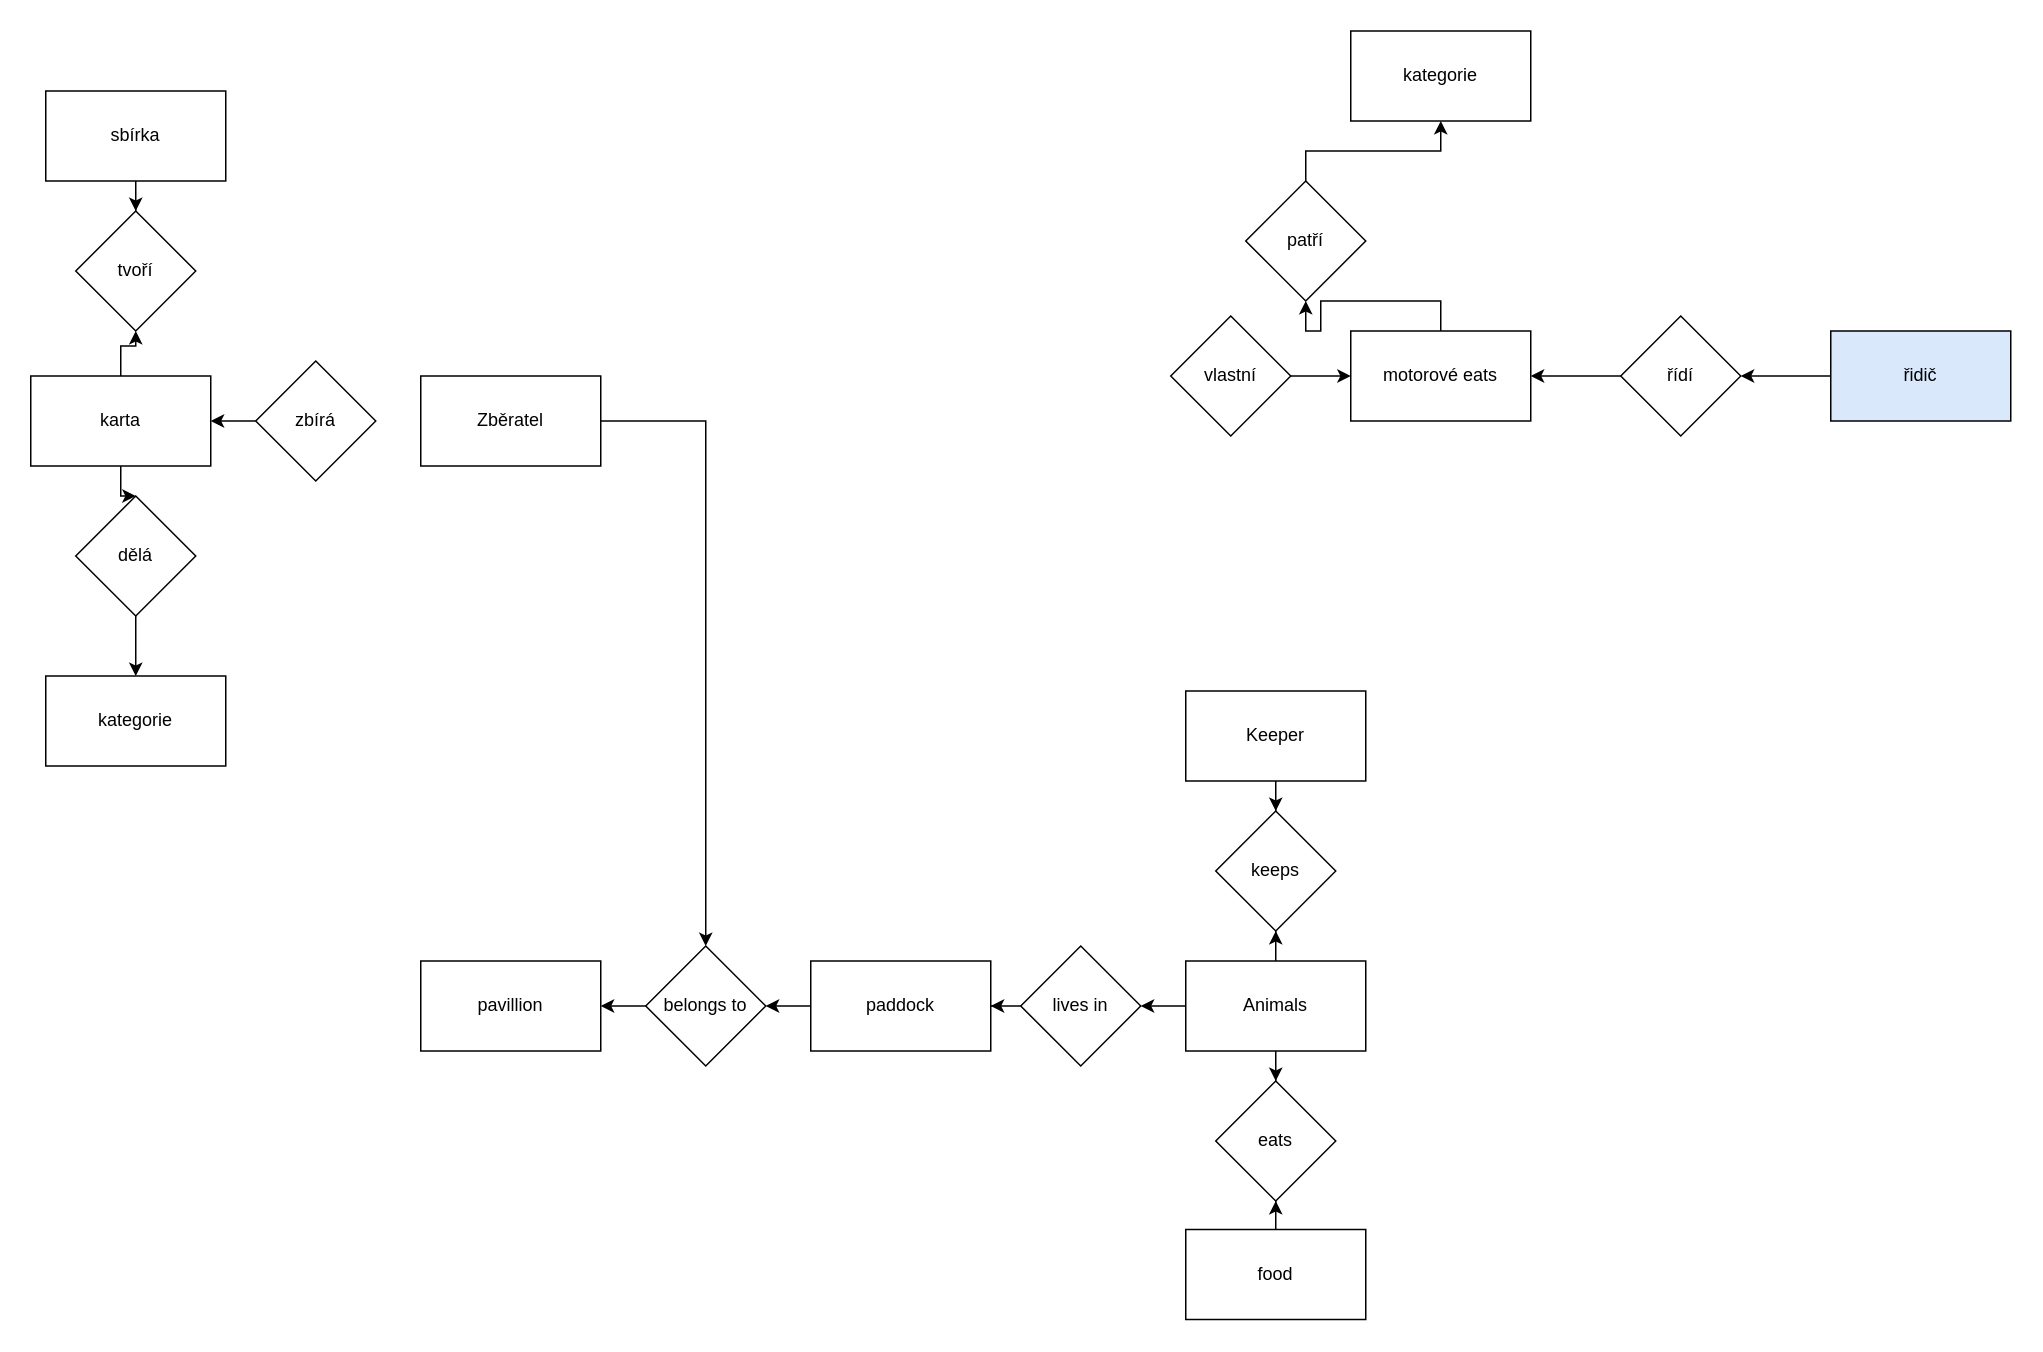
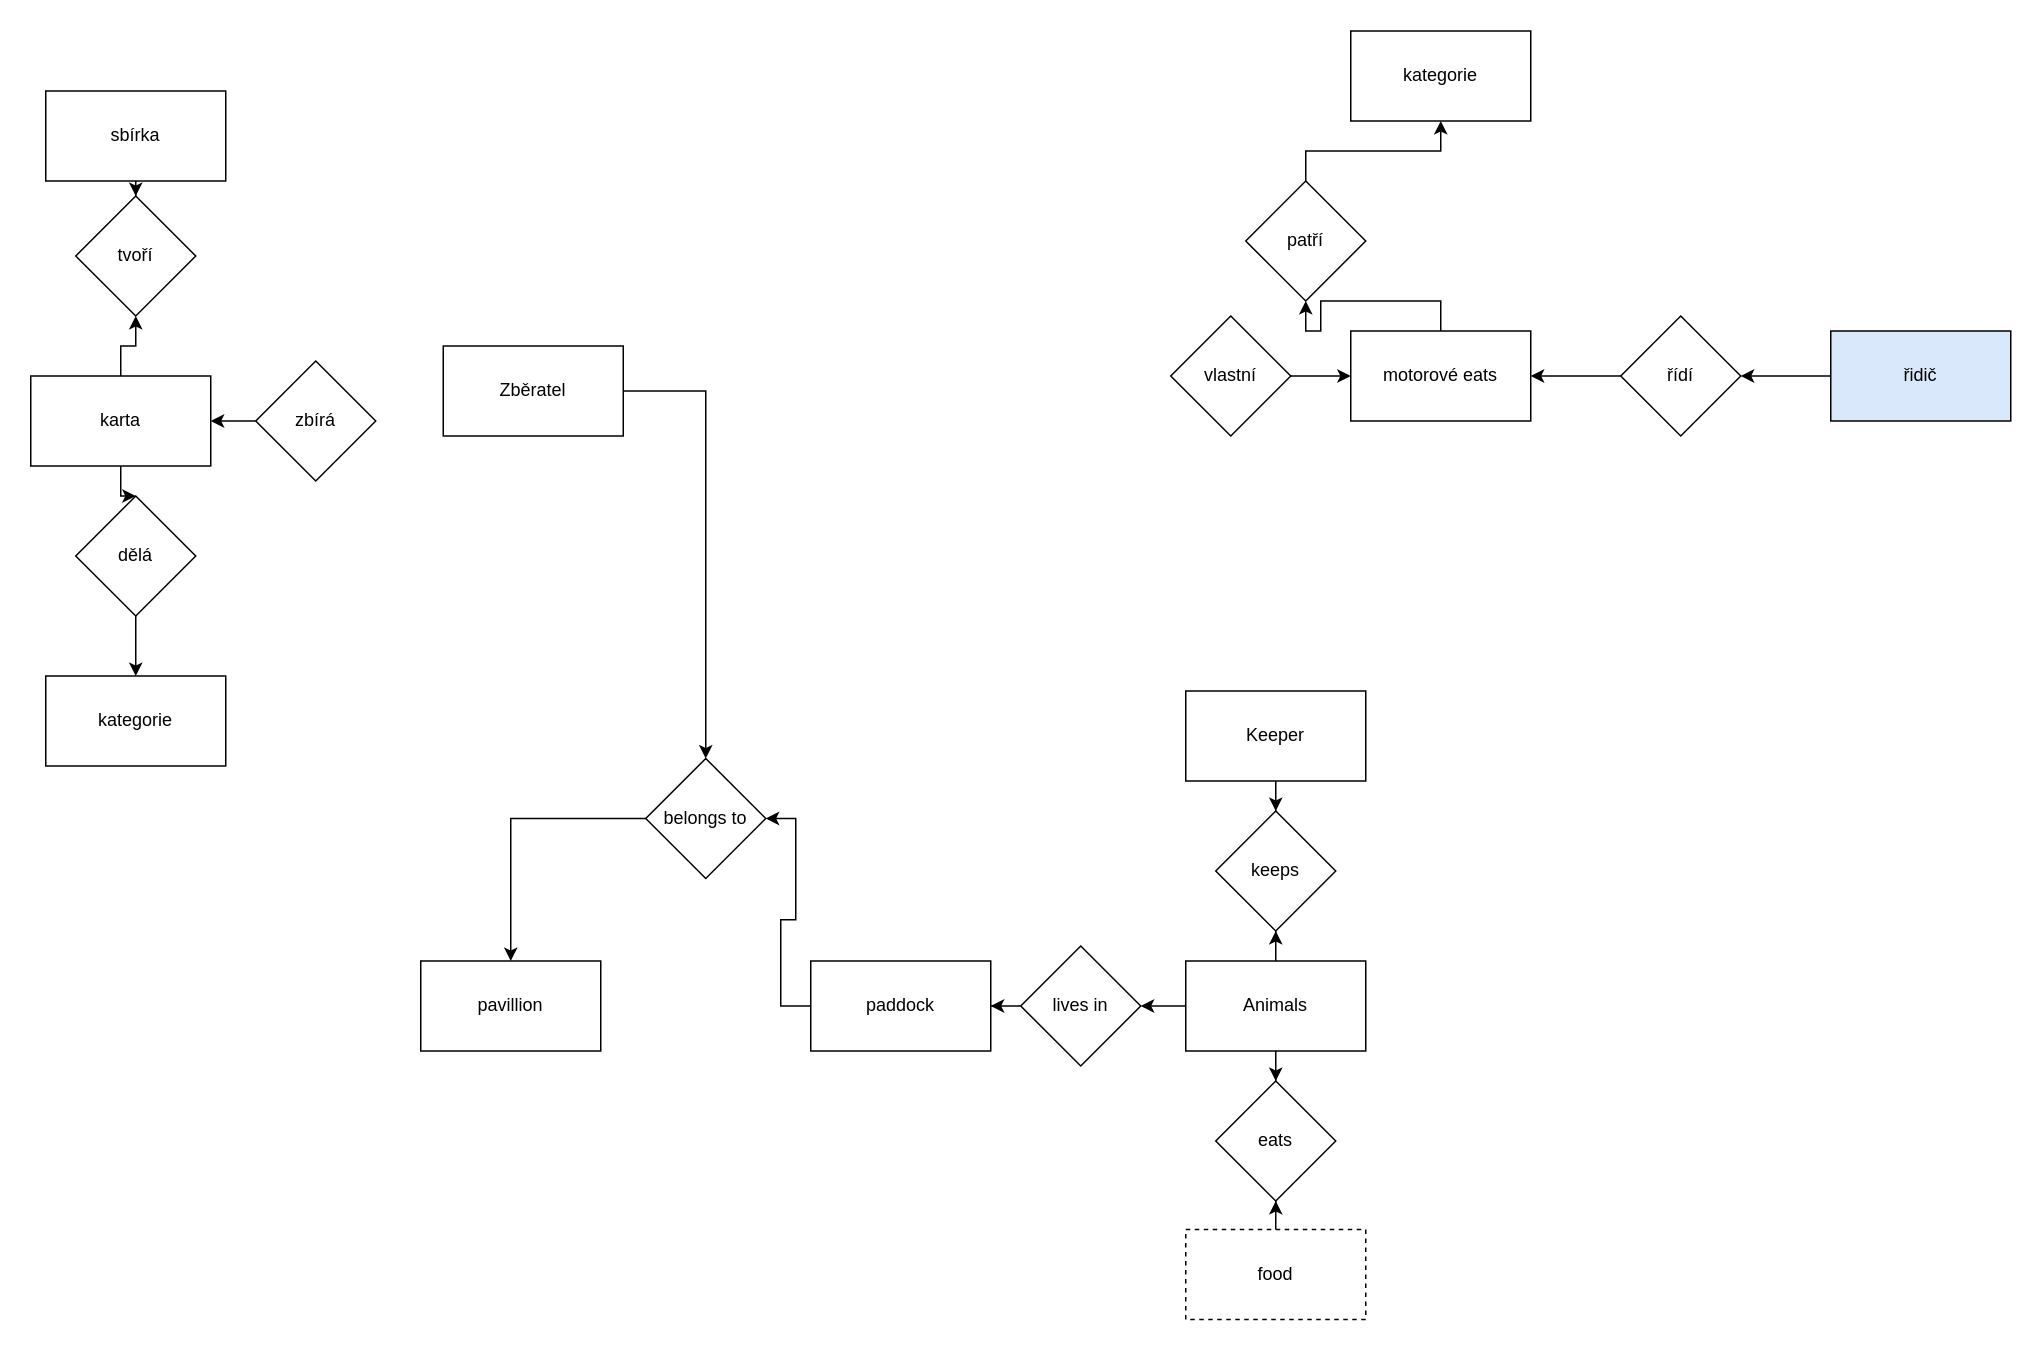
(136, 271) -> (136, 256)
(511, 421) -> (533, 391)
(706, 1006) -> (706, 818)
(1276, 1274) -> (1276, 1274)
